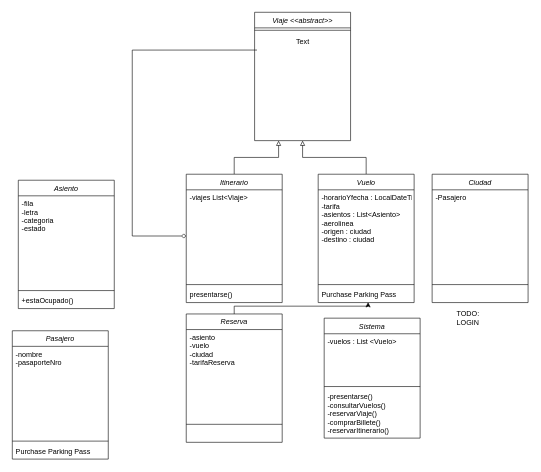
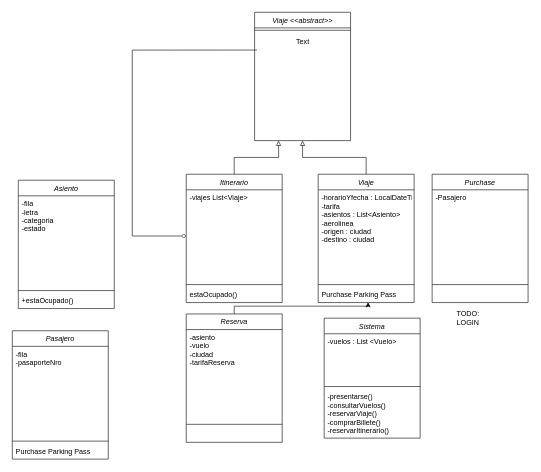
(366, 182) -> (366, 182)
(480, 182) -> (480, 182)
(216, 295) -> (216, 295)
(30, 355) -> (24, 355)
